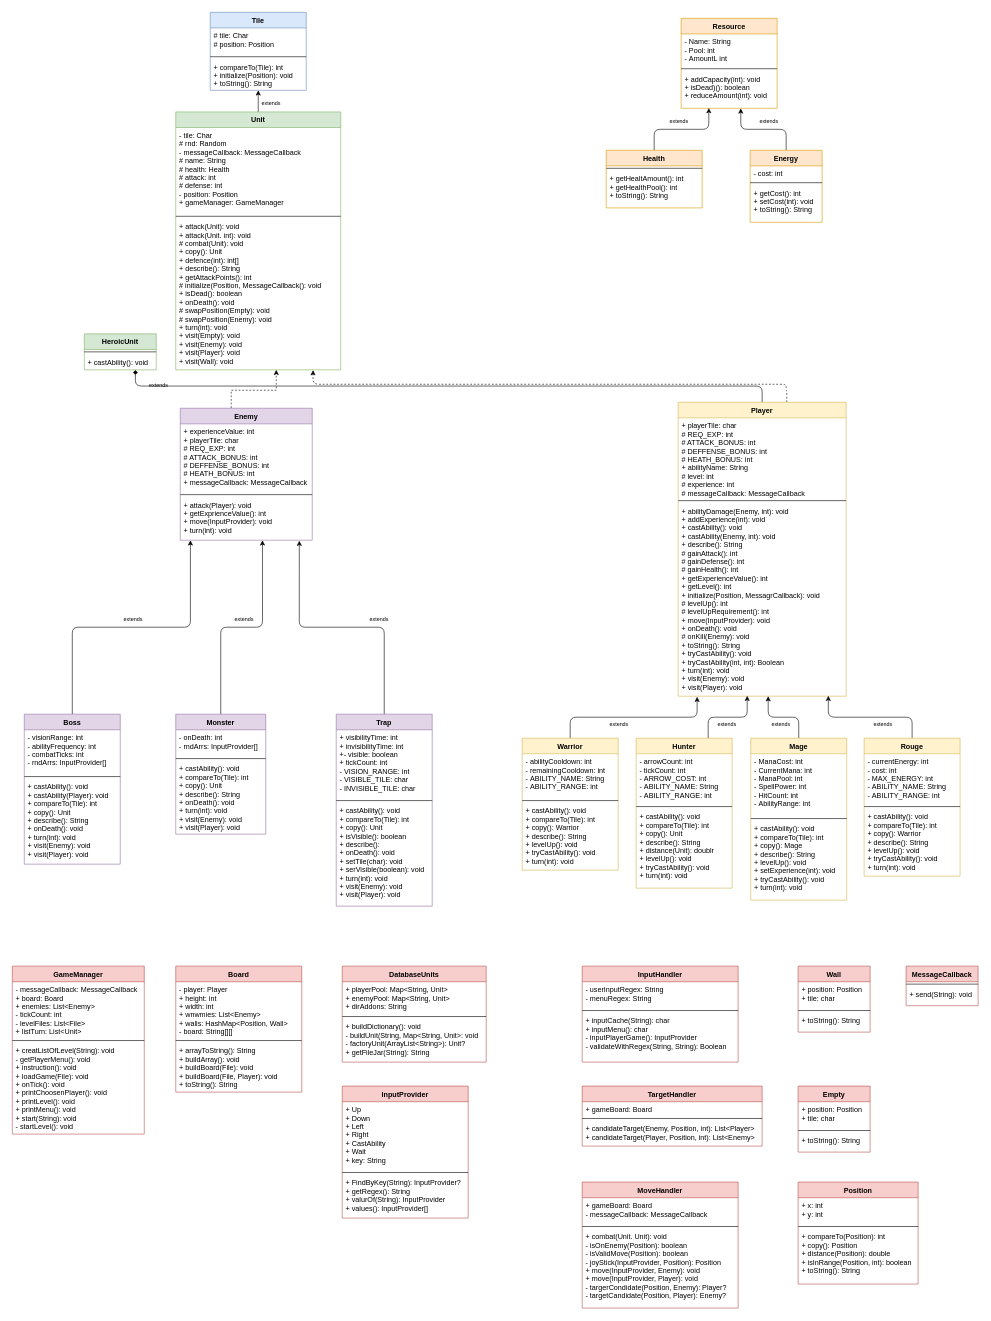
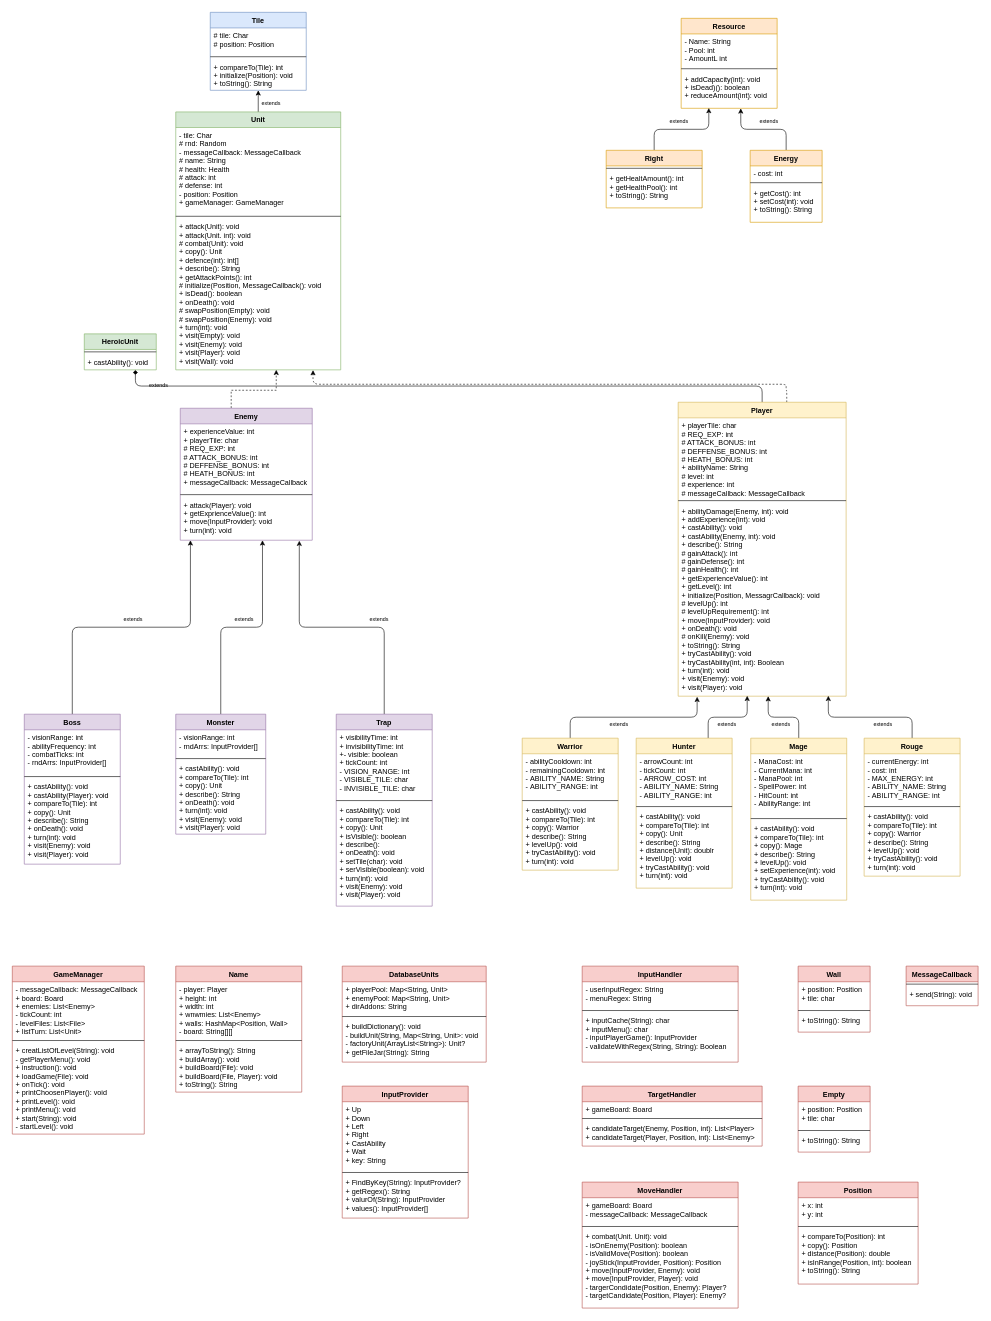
(654, 158) -> (654, 158)
(205, 738) -> (211, 738)
(239, 974) -> (239, 974)
